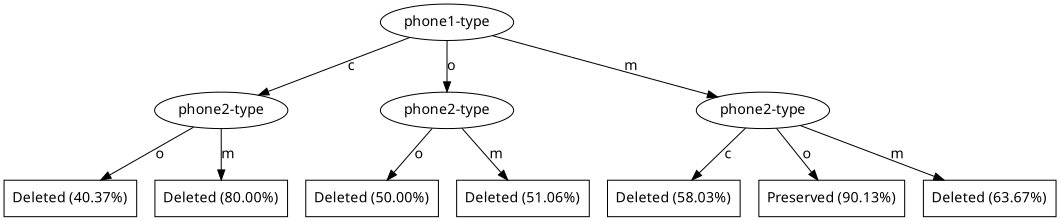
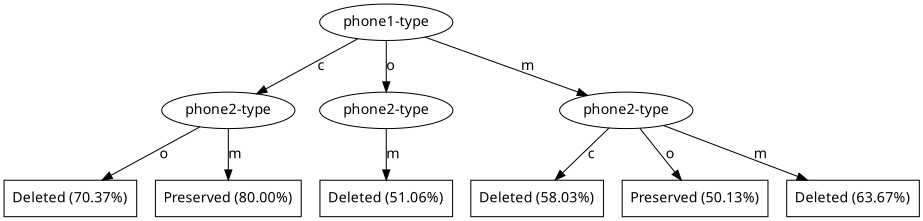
(70, 198) -> (70, 198)
(221, 198) -> (228, 198)
(372, 198) -> none
(832, 198) -> (695, 198)
